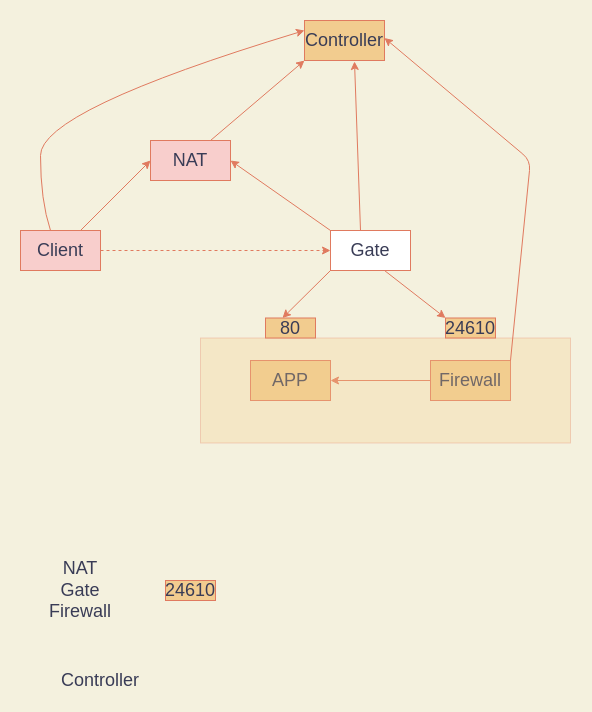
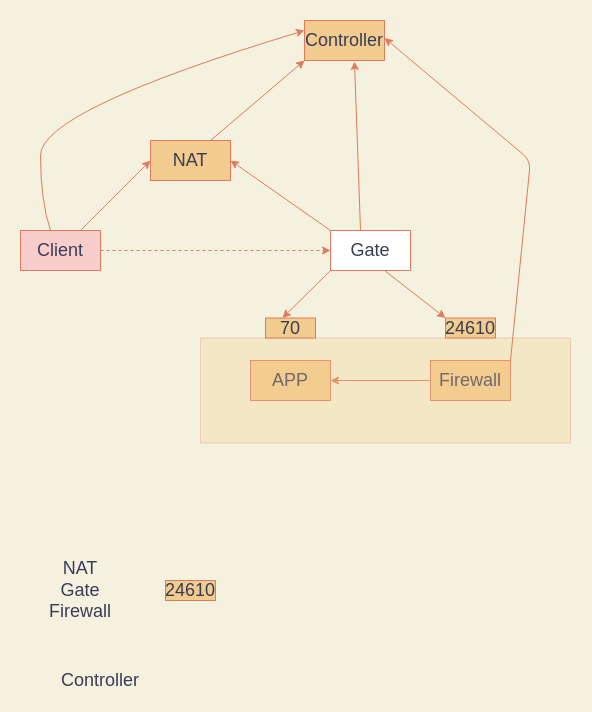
(191, 161) -> (191, 161)
(291, 329) -> (291, 329)
